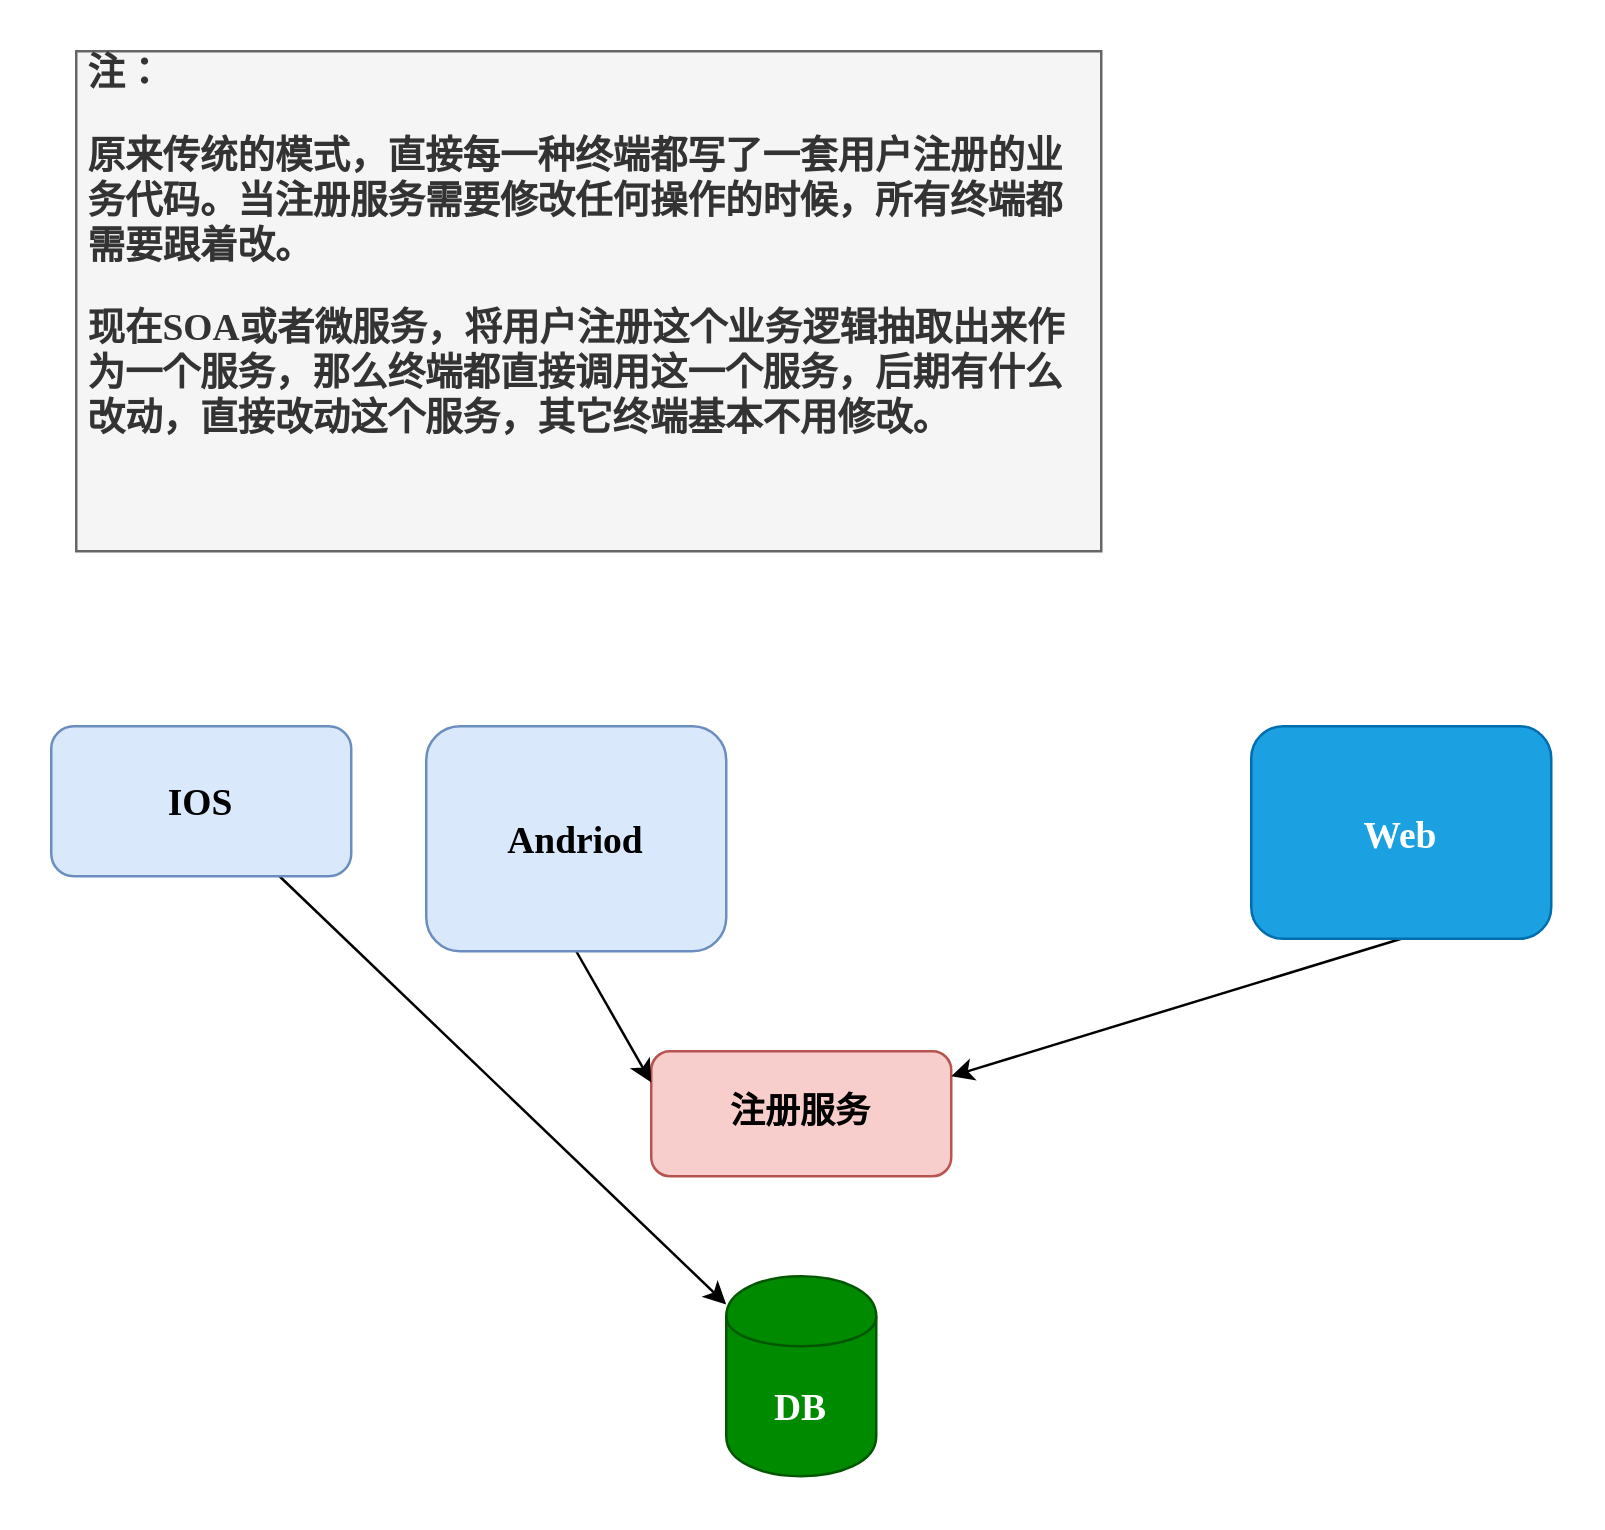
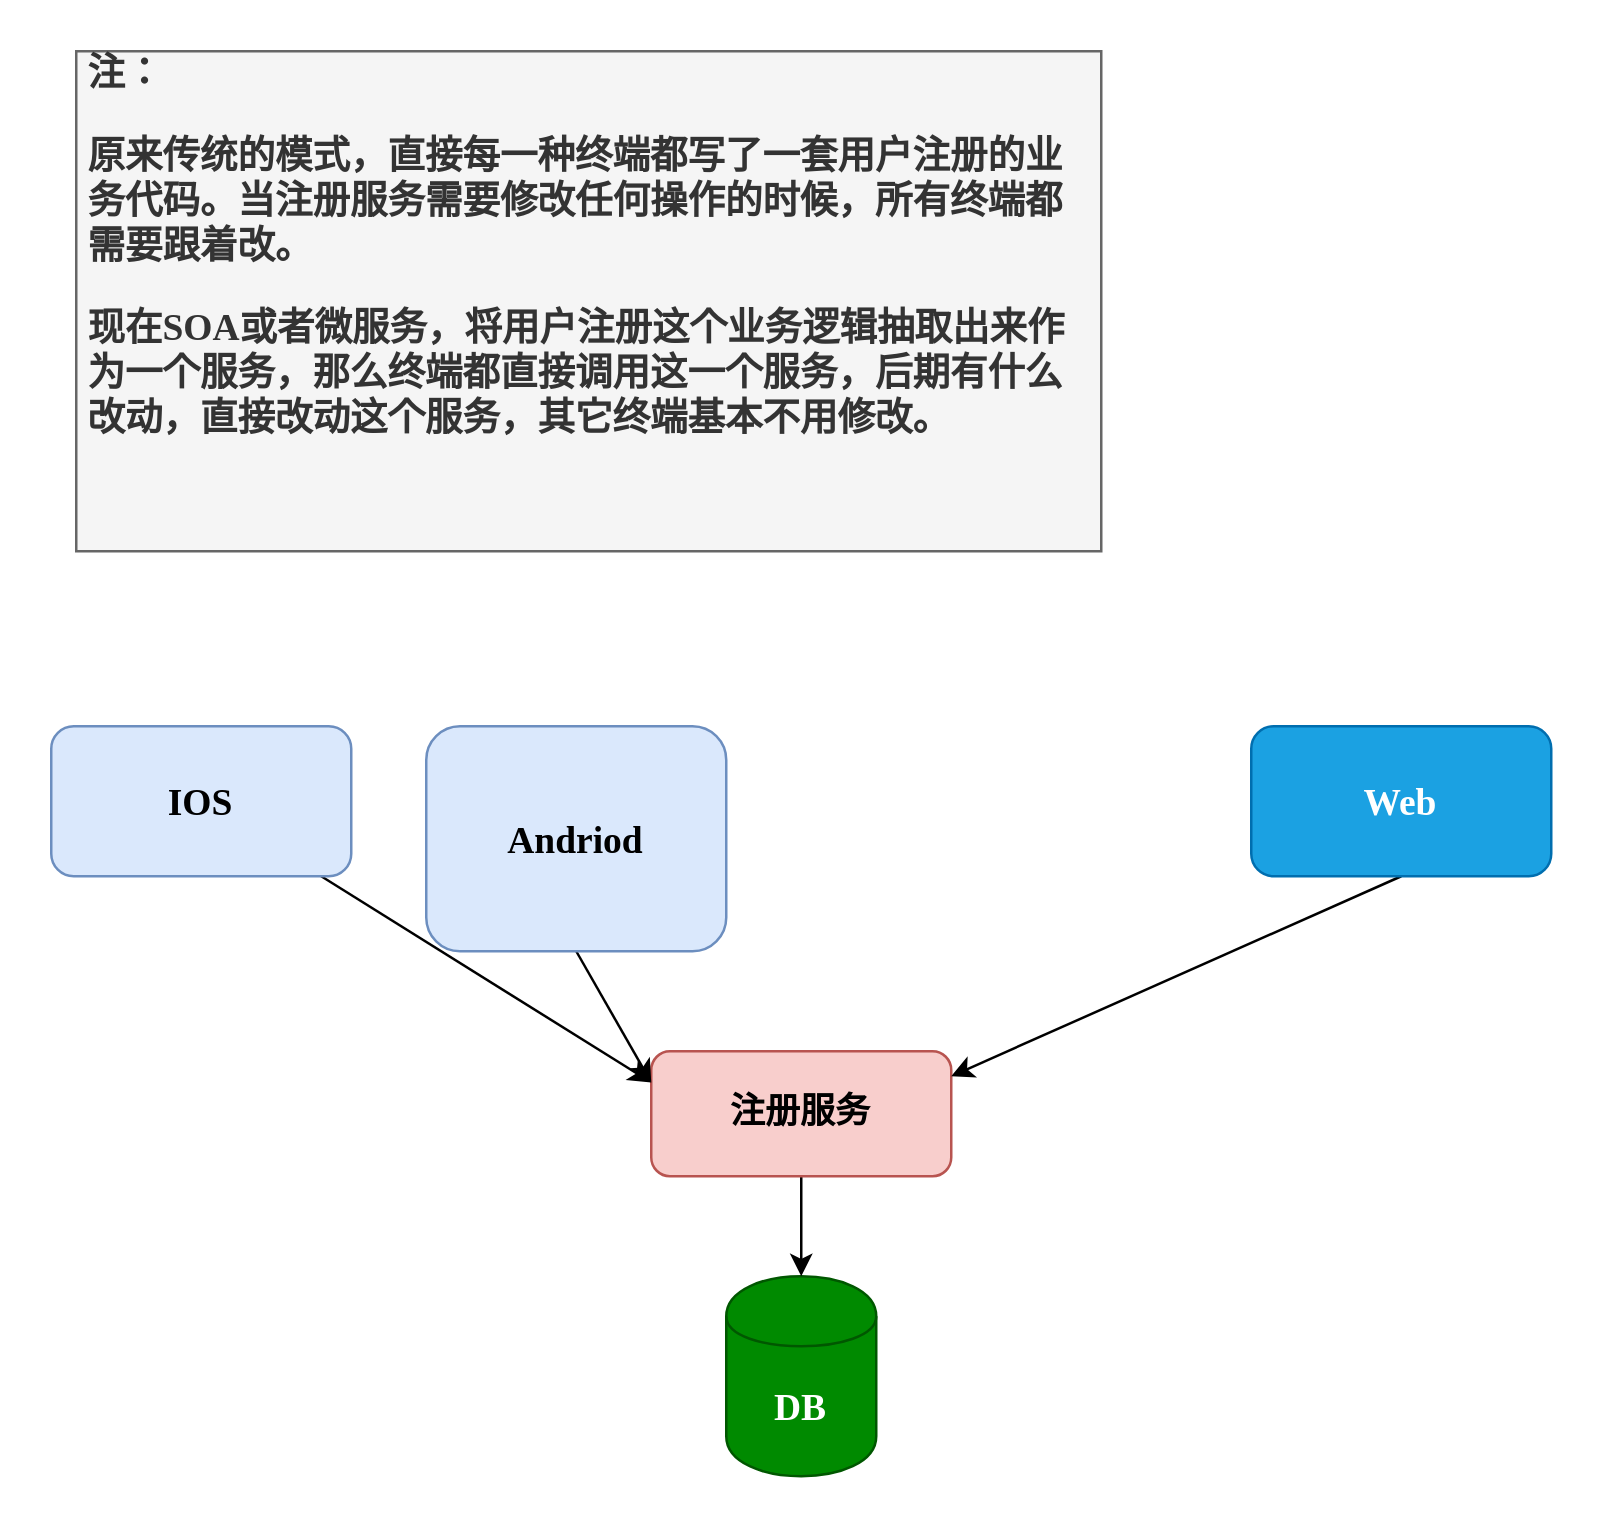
(1401, 833) -> (1401, 801)
(497, 1085) -> (479, 975)
none -> (801, 1218)
